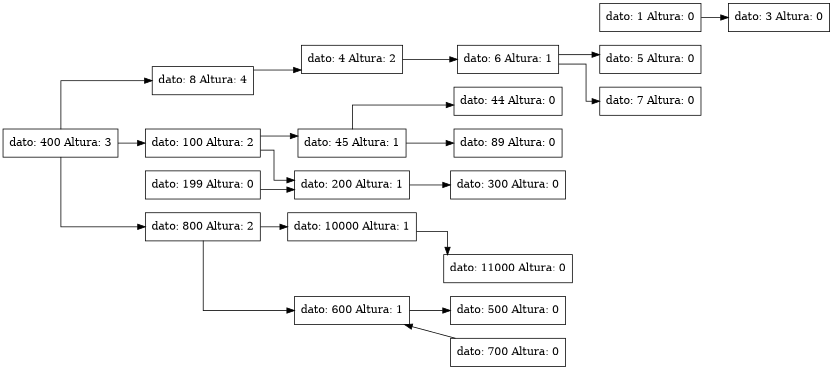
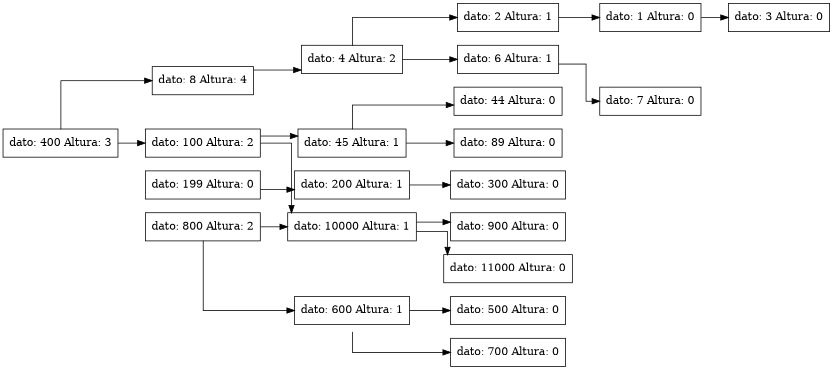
none -> (508, 18)
(650, 59) -> none
(274, 165) -> (292, 159)
(64, 227) -> none
none -> (508, 227)
(434, 332) -> (387, 352)
